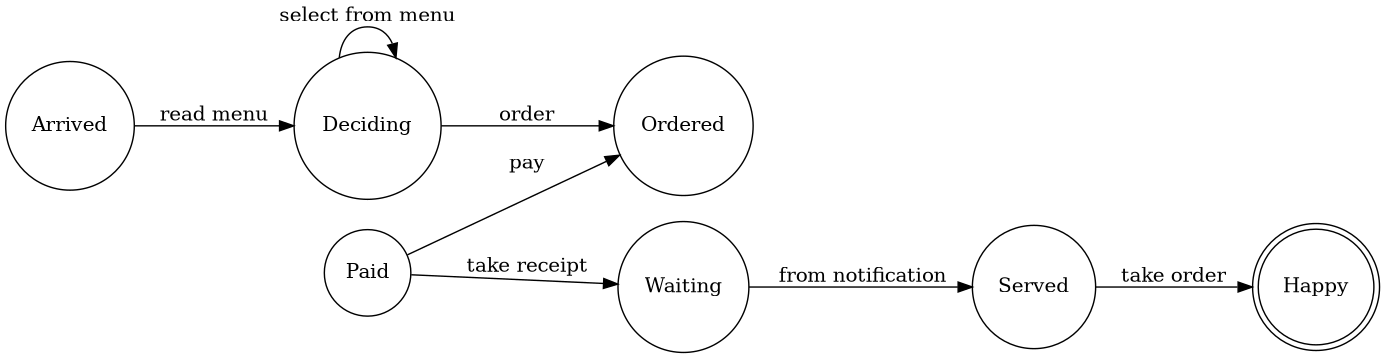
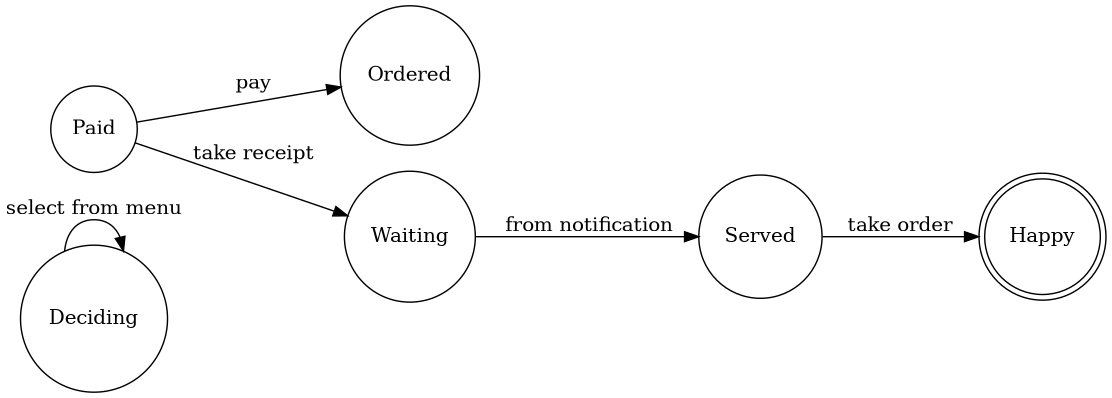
(70, 126) -> none
(520, 126) -> none
